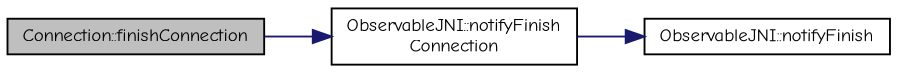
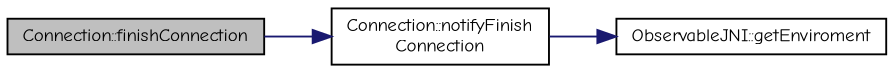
(454, 37) -> (440, 37)
(767, 37) -> (751, 37)
